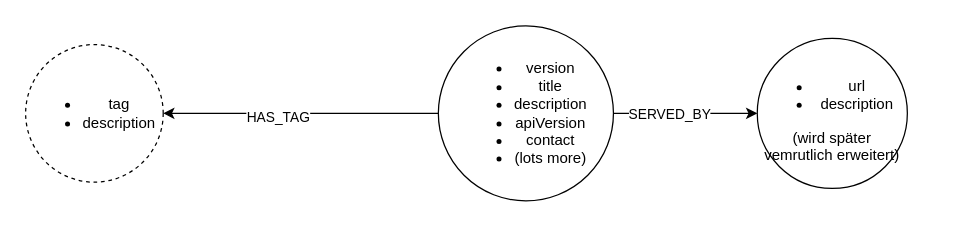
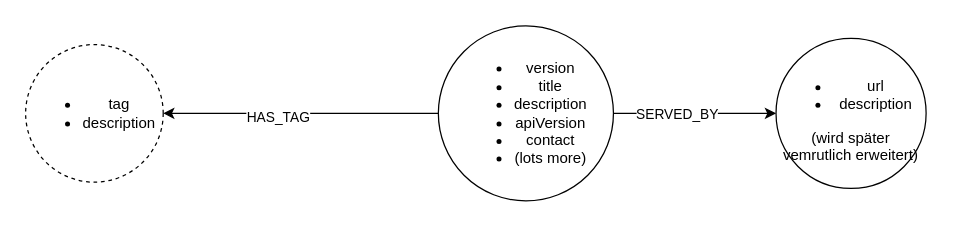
(832, 113) -> (851, 113)
